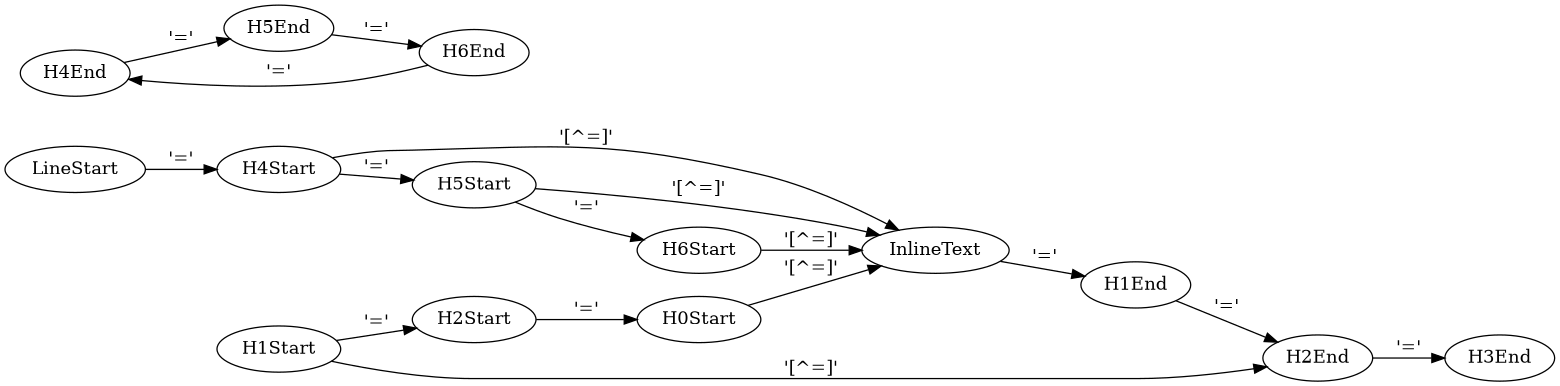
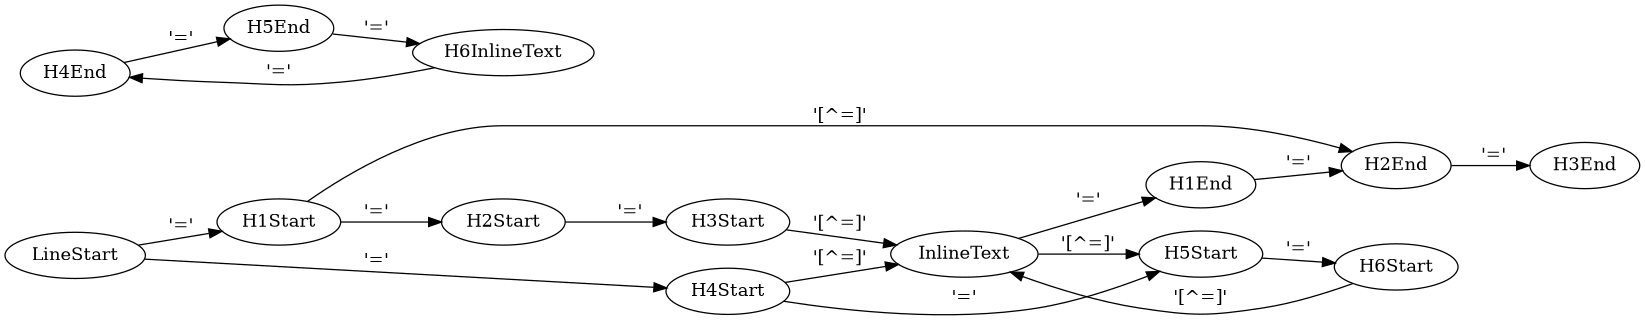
(474, 53) -> (503, 53)
(702, 205) -> (1082, 254)
none -> (174, 239)
(699, 320) -> (728, 222)
